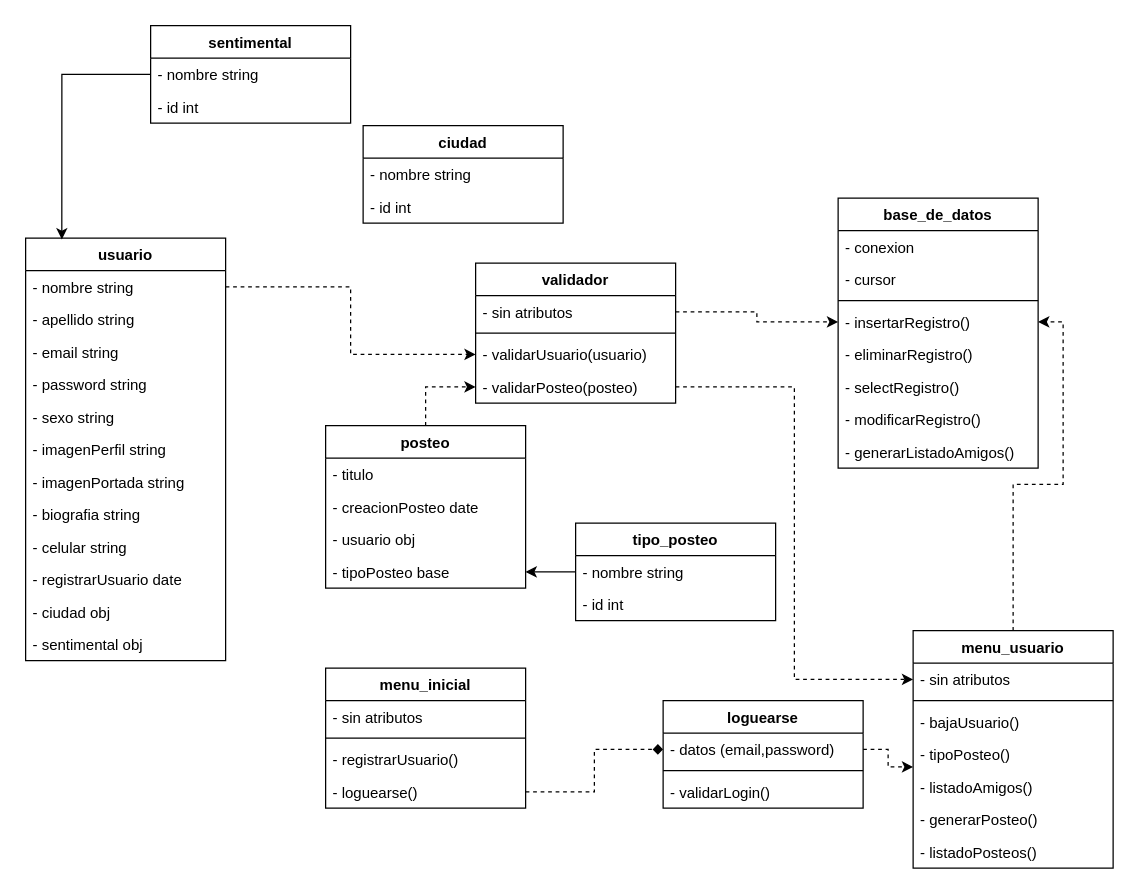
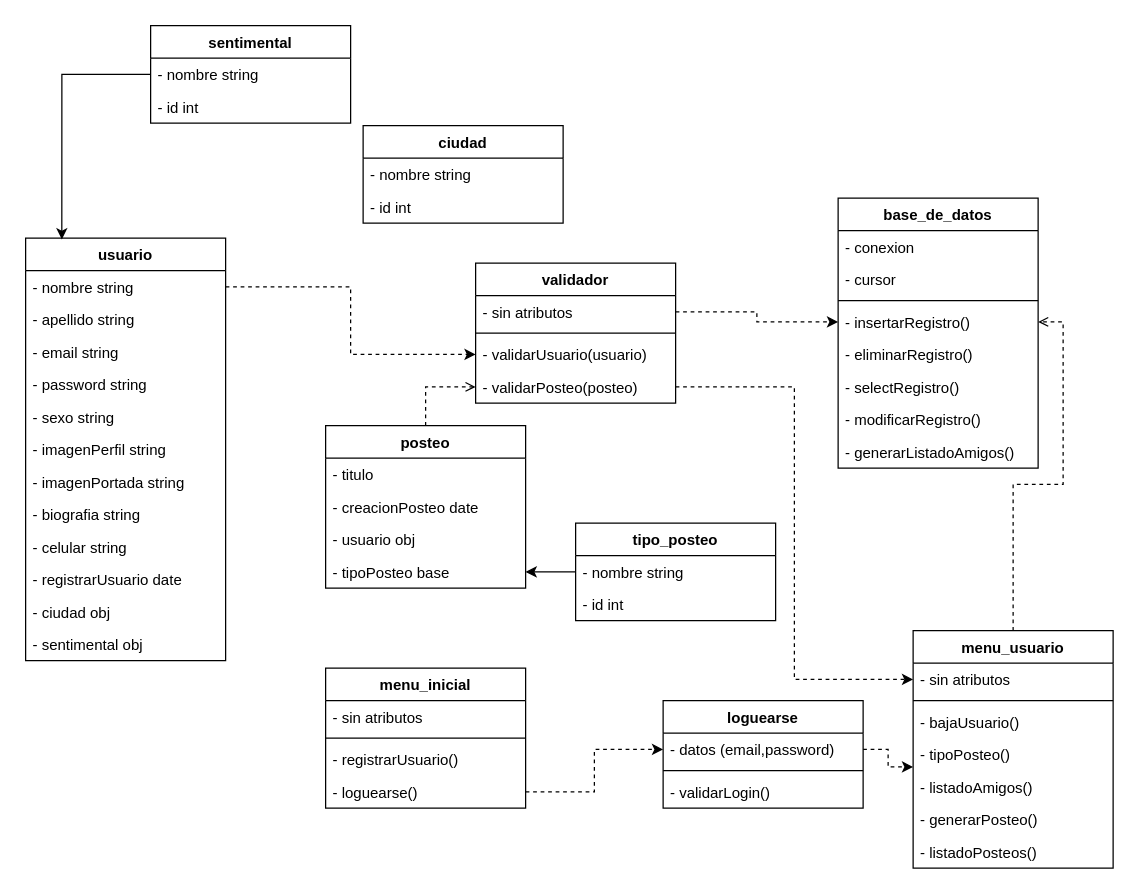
(1048, 322) -> (1045, 322)
(466, 387) -> (467, 387)
(652, 749) -> (653, 749)
